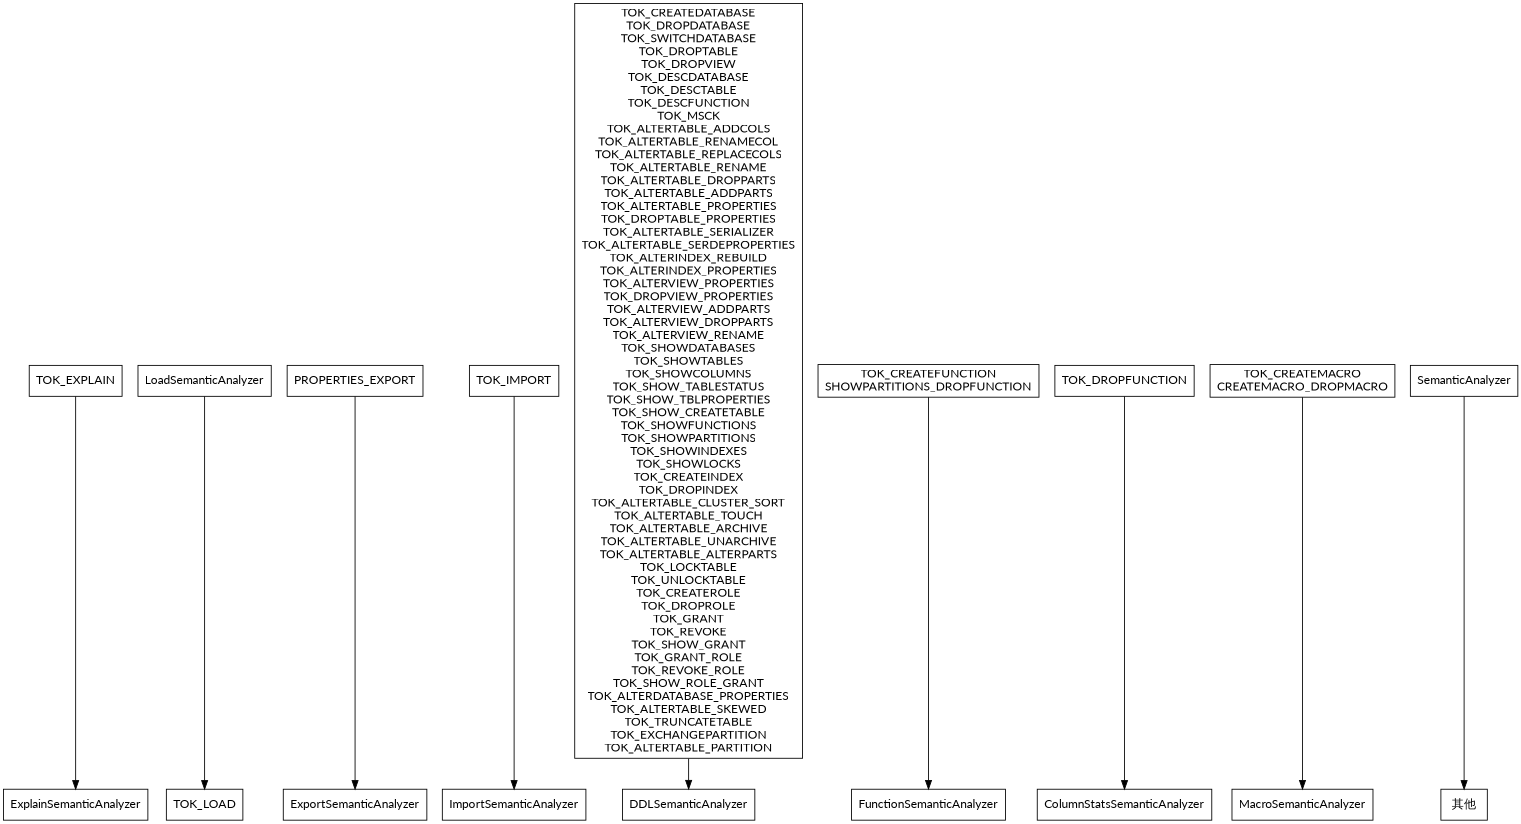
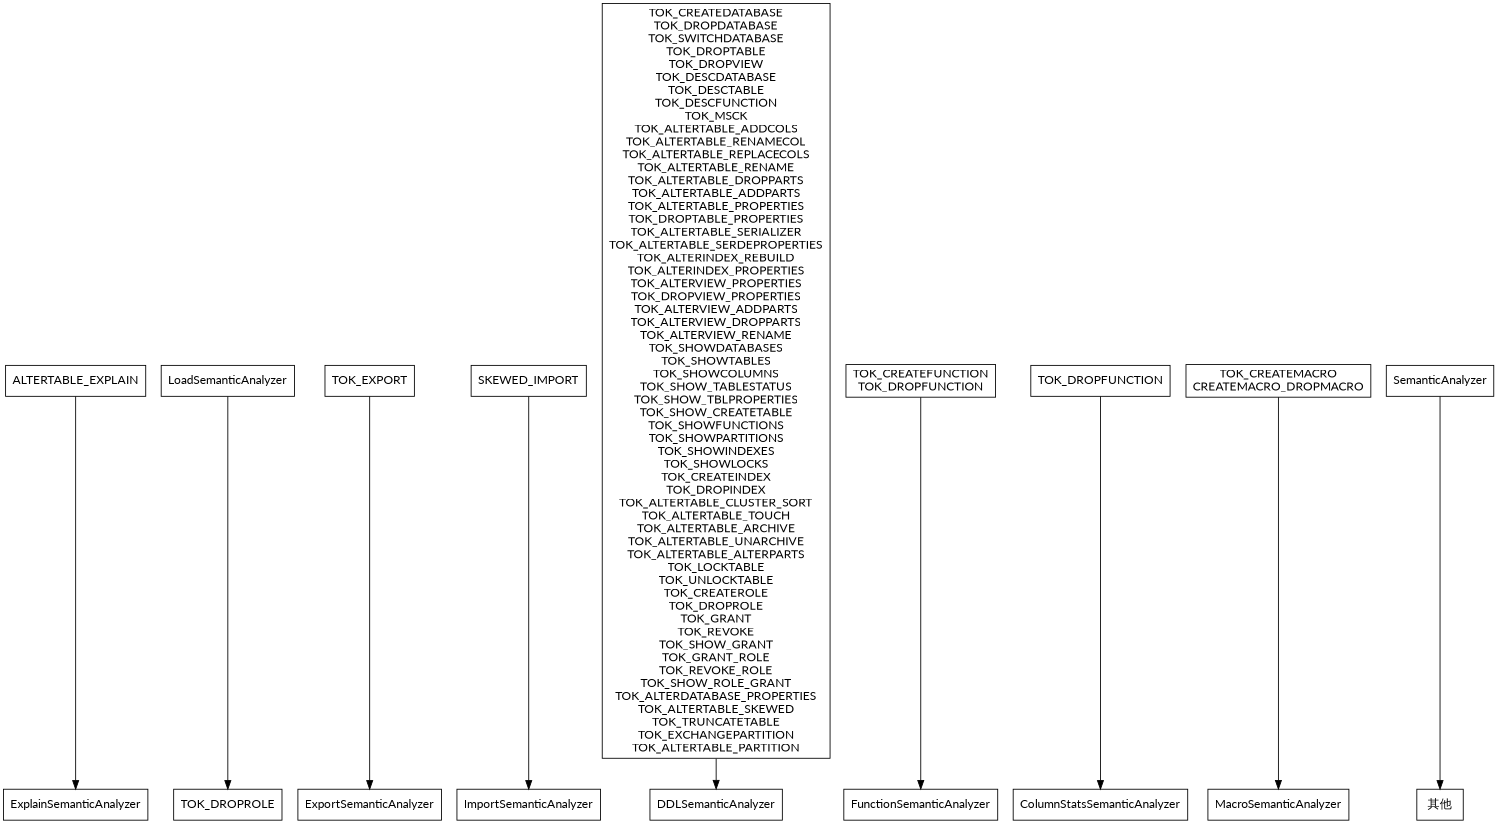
(76, 381) -> (76, 381)
(355, 381) -> (370, 381)
(514, 381) -> (529, 381)
(928, 381) -> (921, 381)
(205, 805) -> (228, 805)
